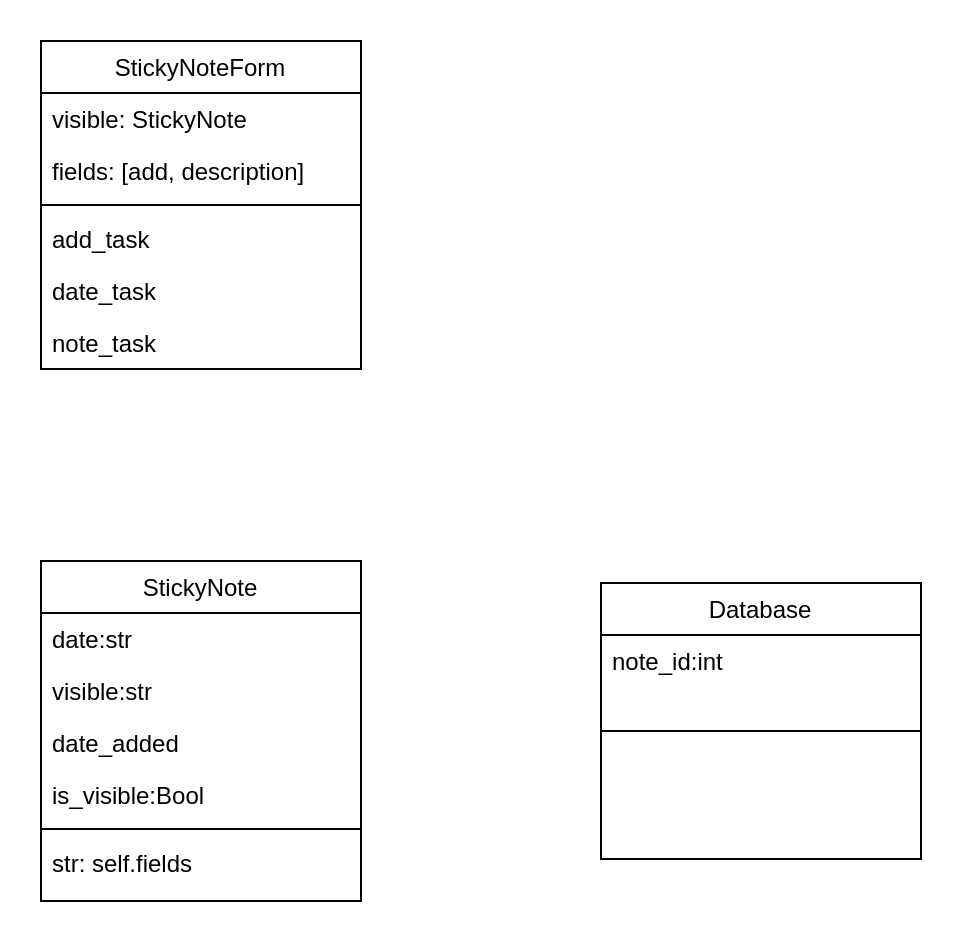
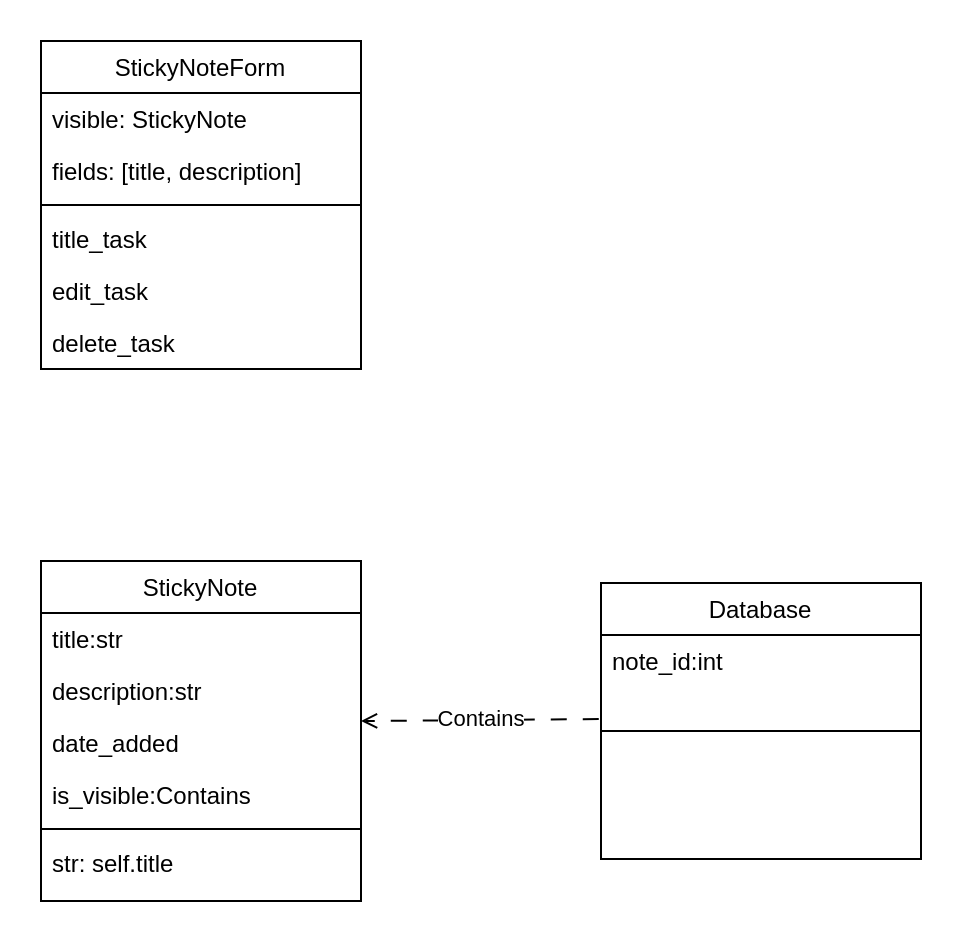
(202, 172) -> (209, 172)
(106, 240) -> (113, 240)
(112, 292) -> (109, 292)
(112, 344) -> (123, 344)
(103, 640) -> (103, 640)
(113, 692) -> (143, 692)
none -> (479, 720)
(134, 796) -> (161, 796)
(141, 864) -> (134, 864)
